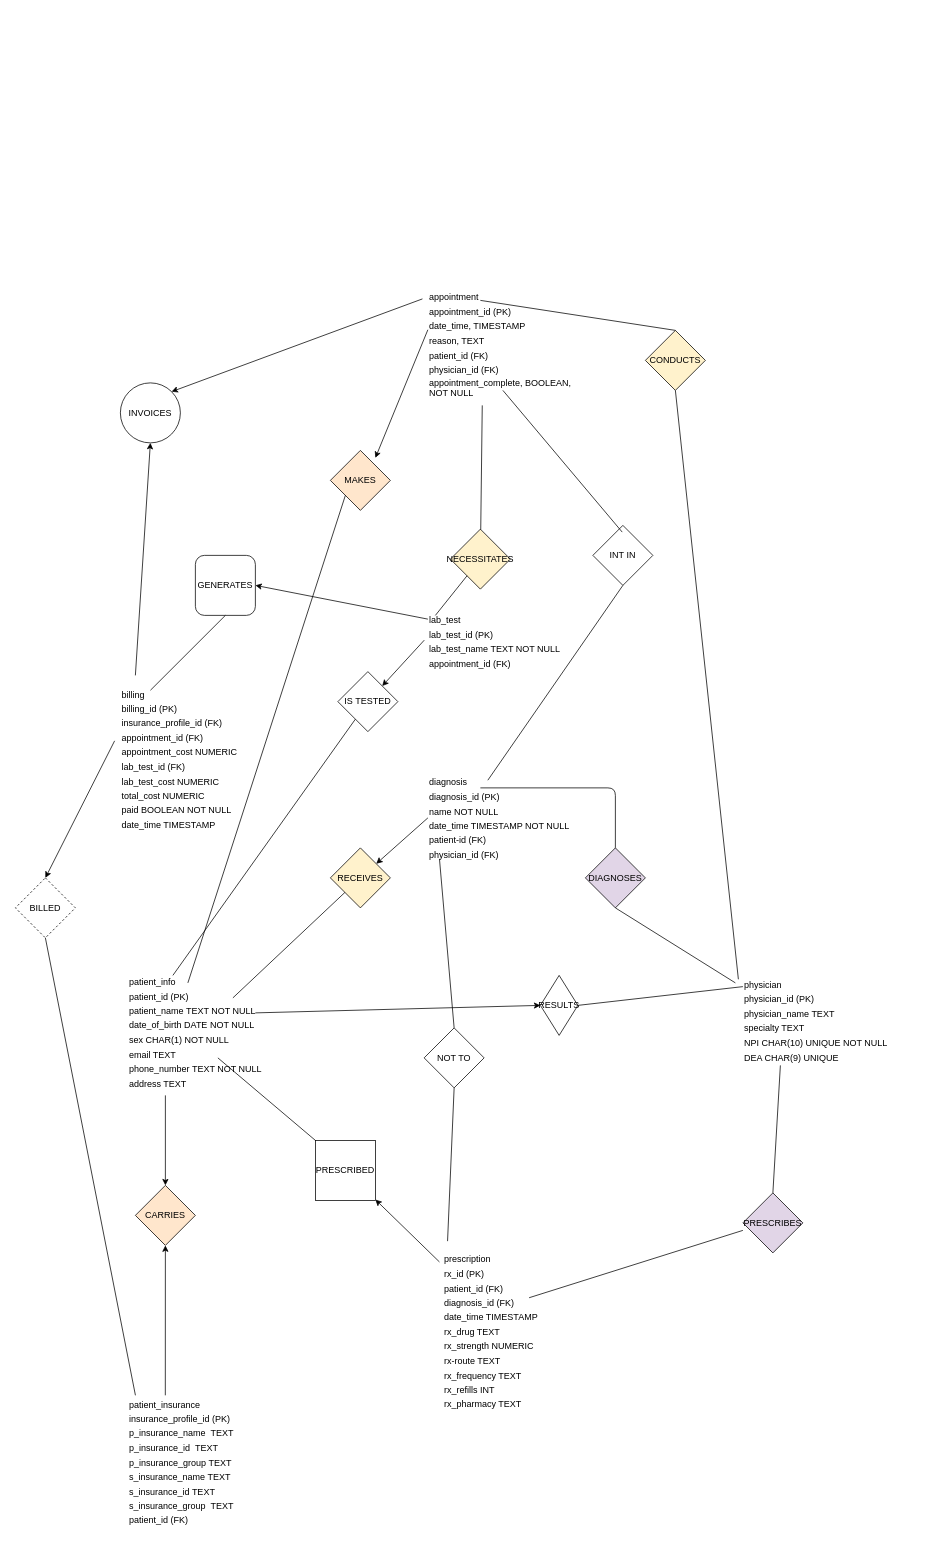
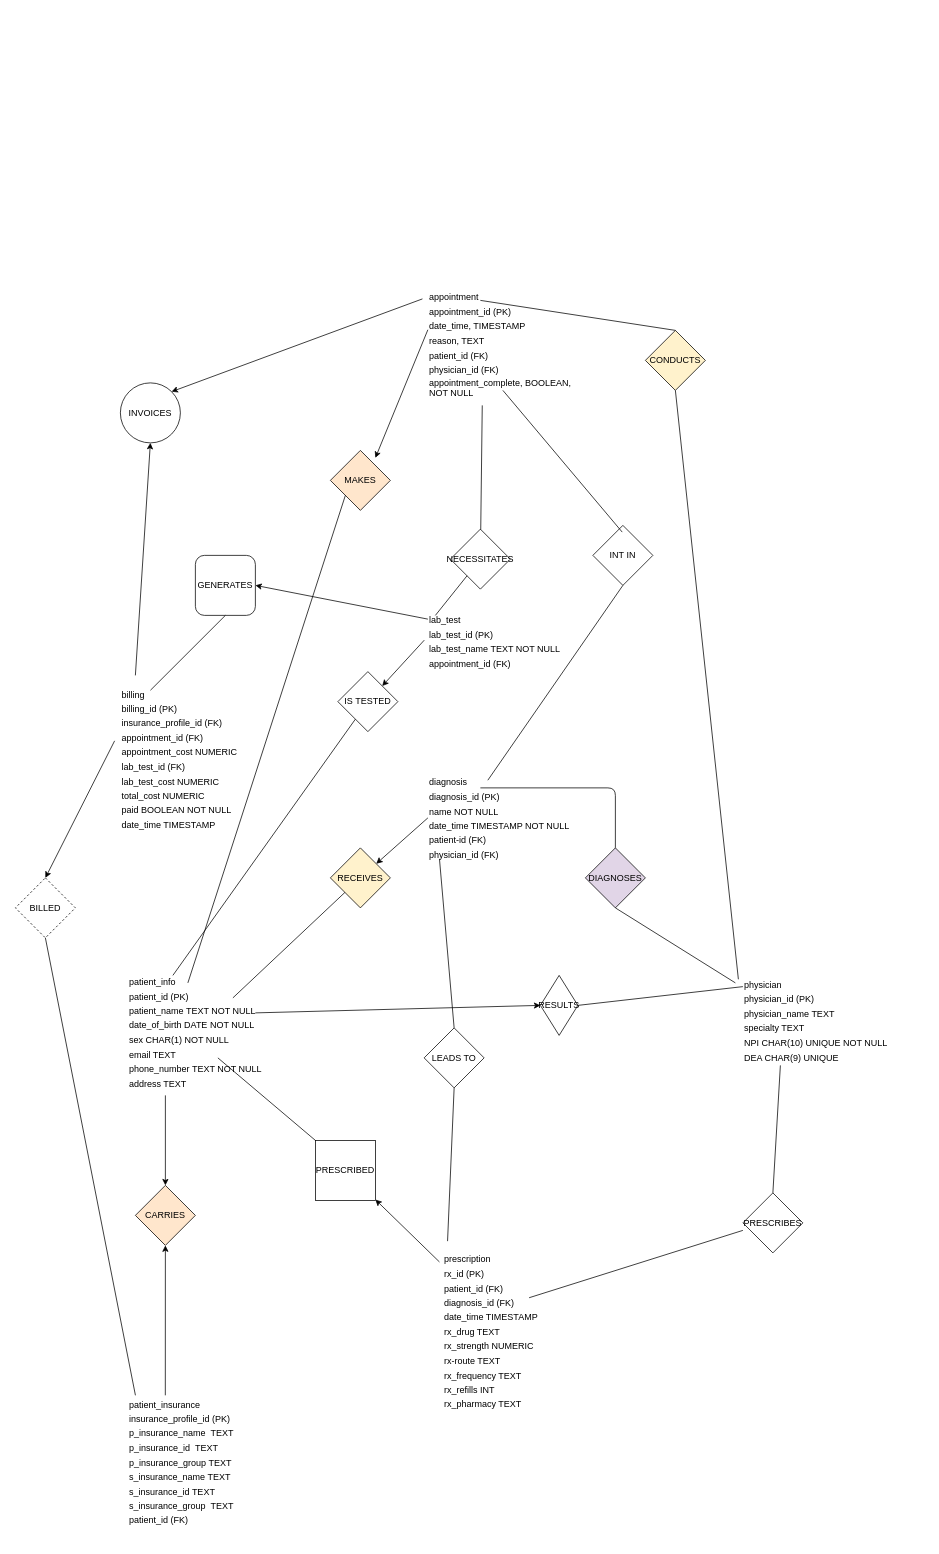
(480, 559) -> (480, 559)
(454, 1058) -> (454, 1058)
(773, 1223) -> (773, 1223)
